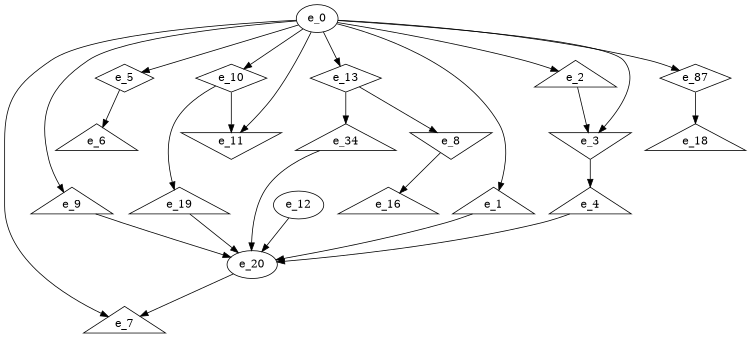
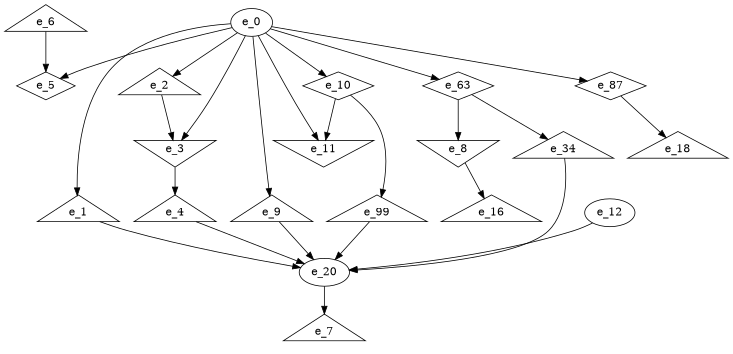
(346, 78) -> (458, 86)
(26, 81) -> none
(113, 105) -> (46, 48)
(179, 205) -> (377, 213)
